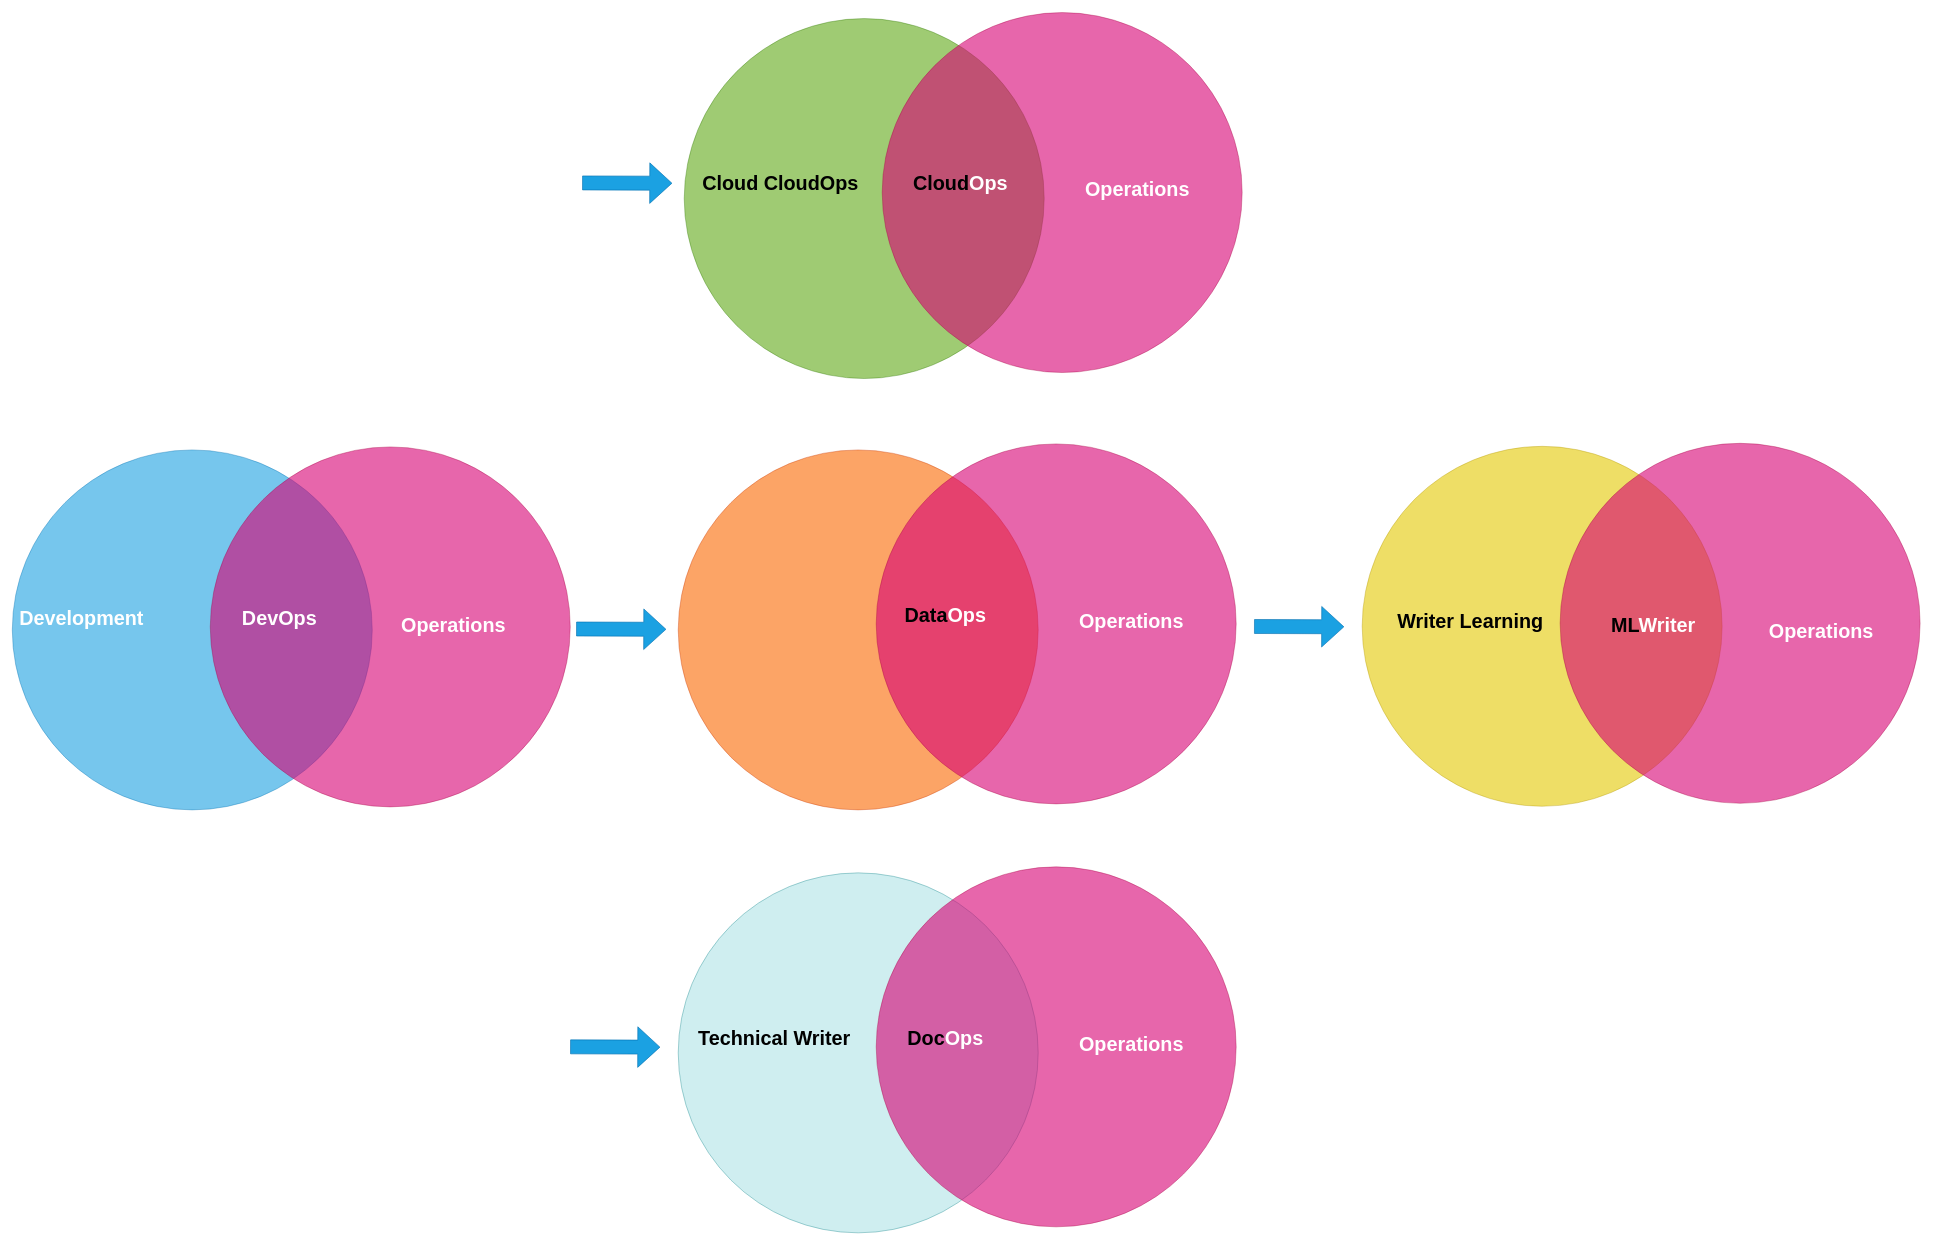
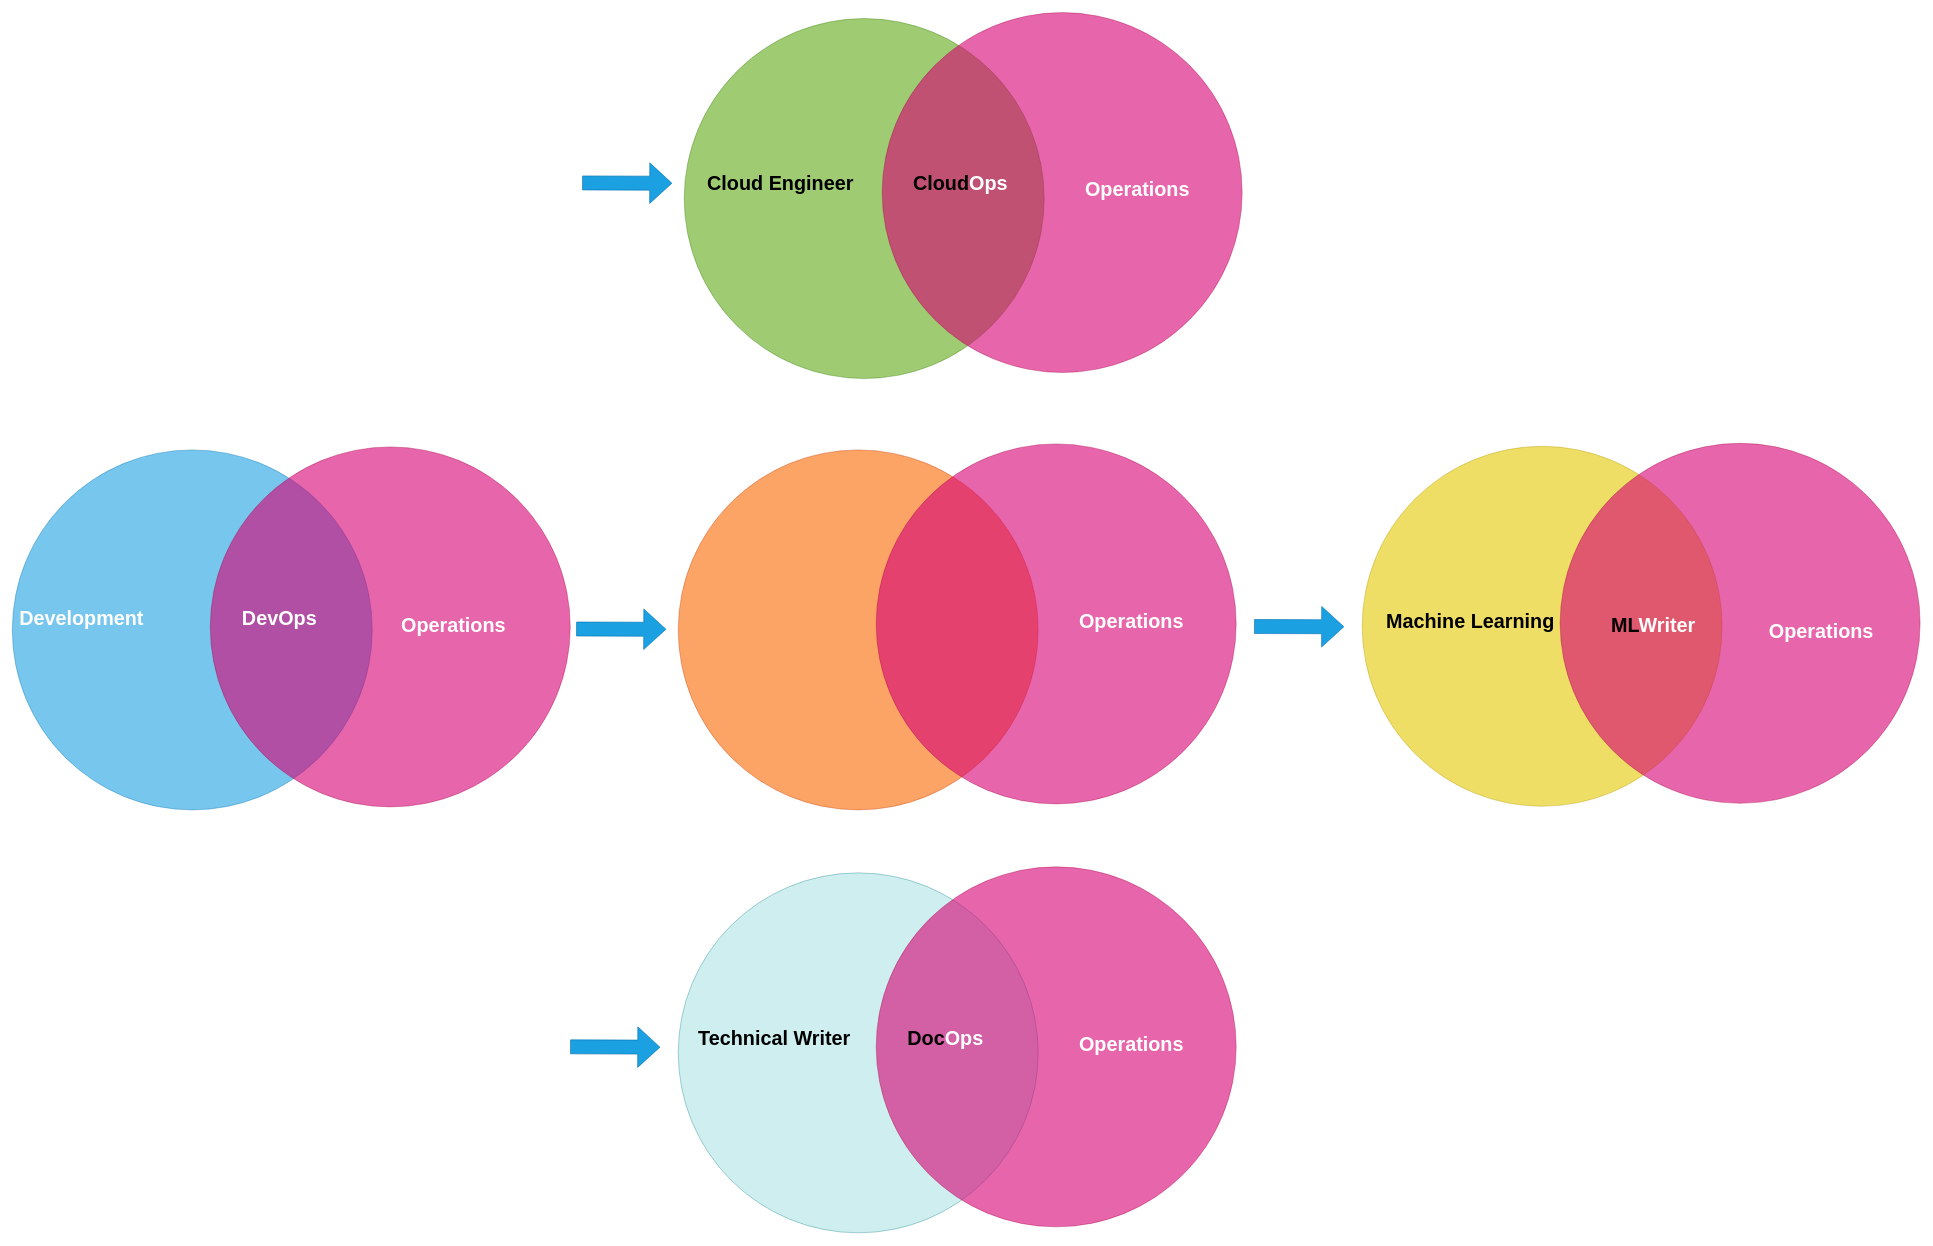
(781, 183) -> (781, 183)
(945, 614) -> none
(1471, 621) -> (1471, 621)
